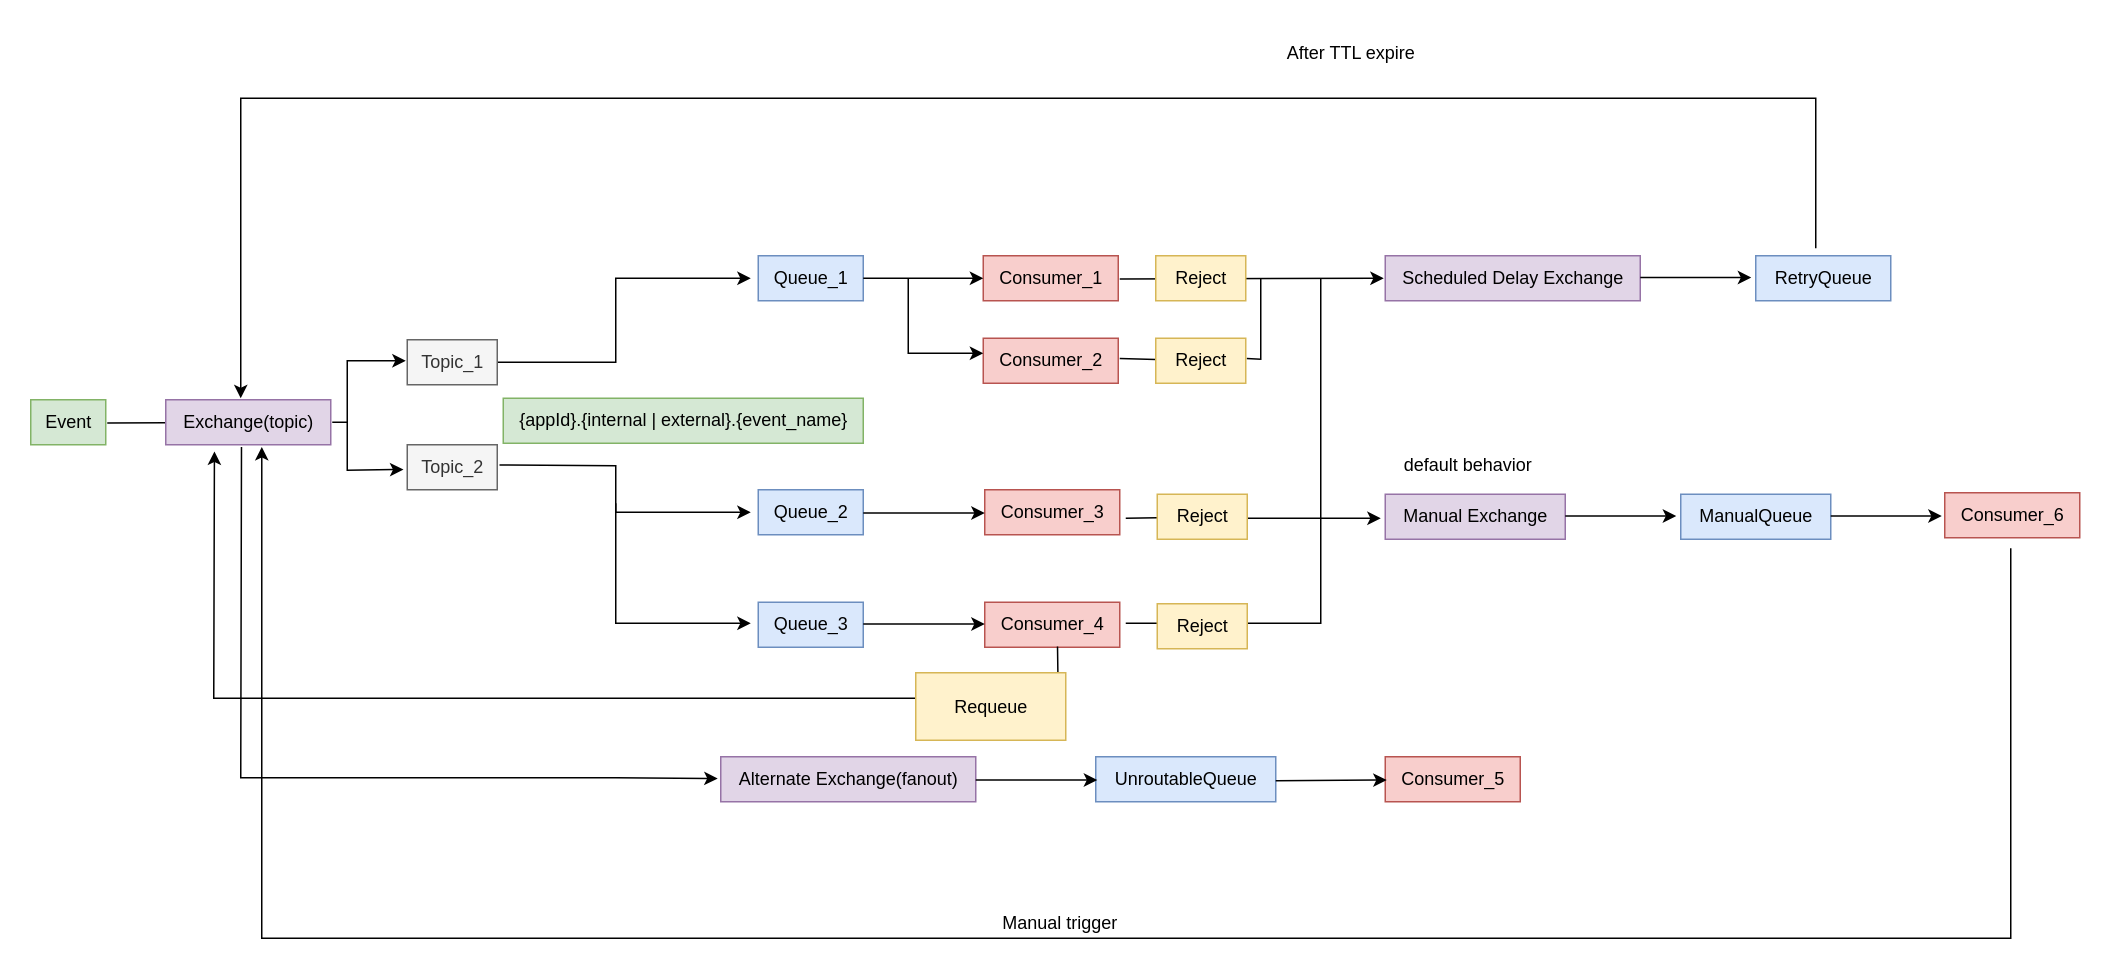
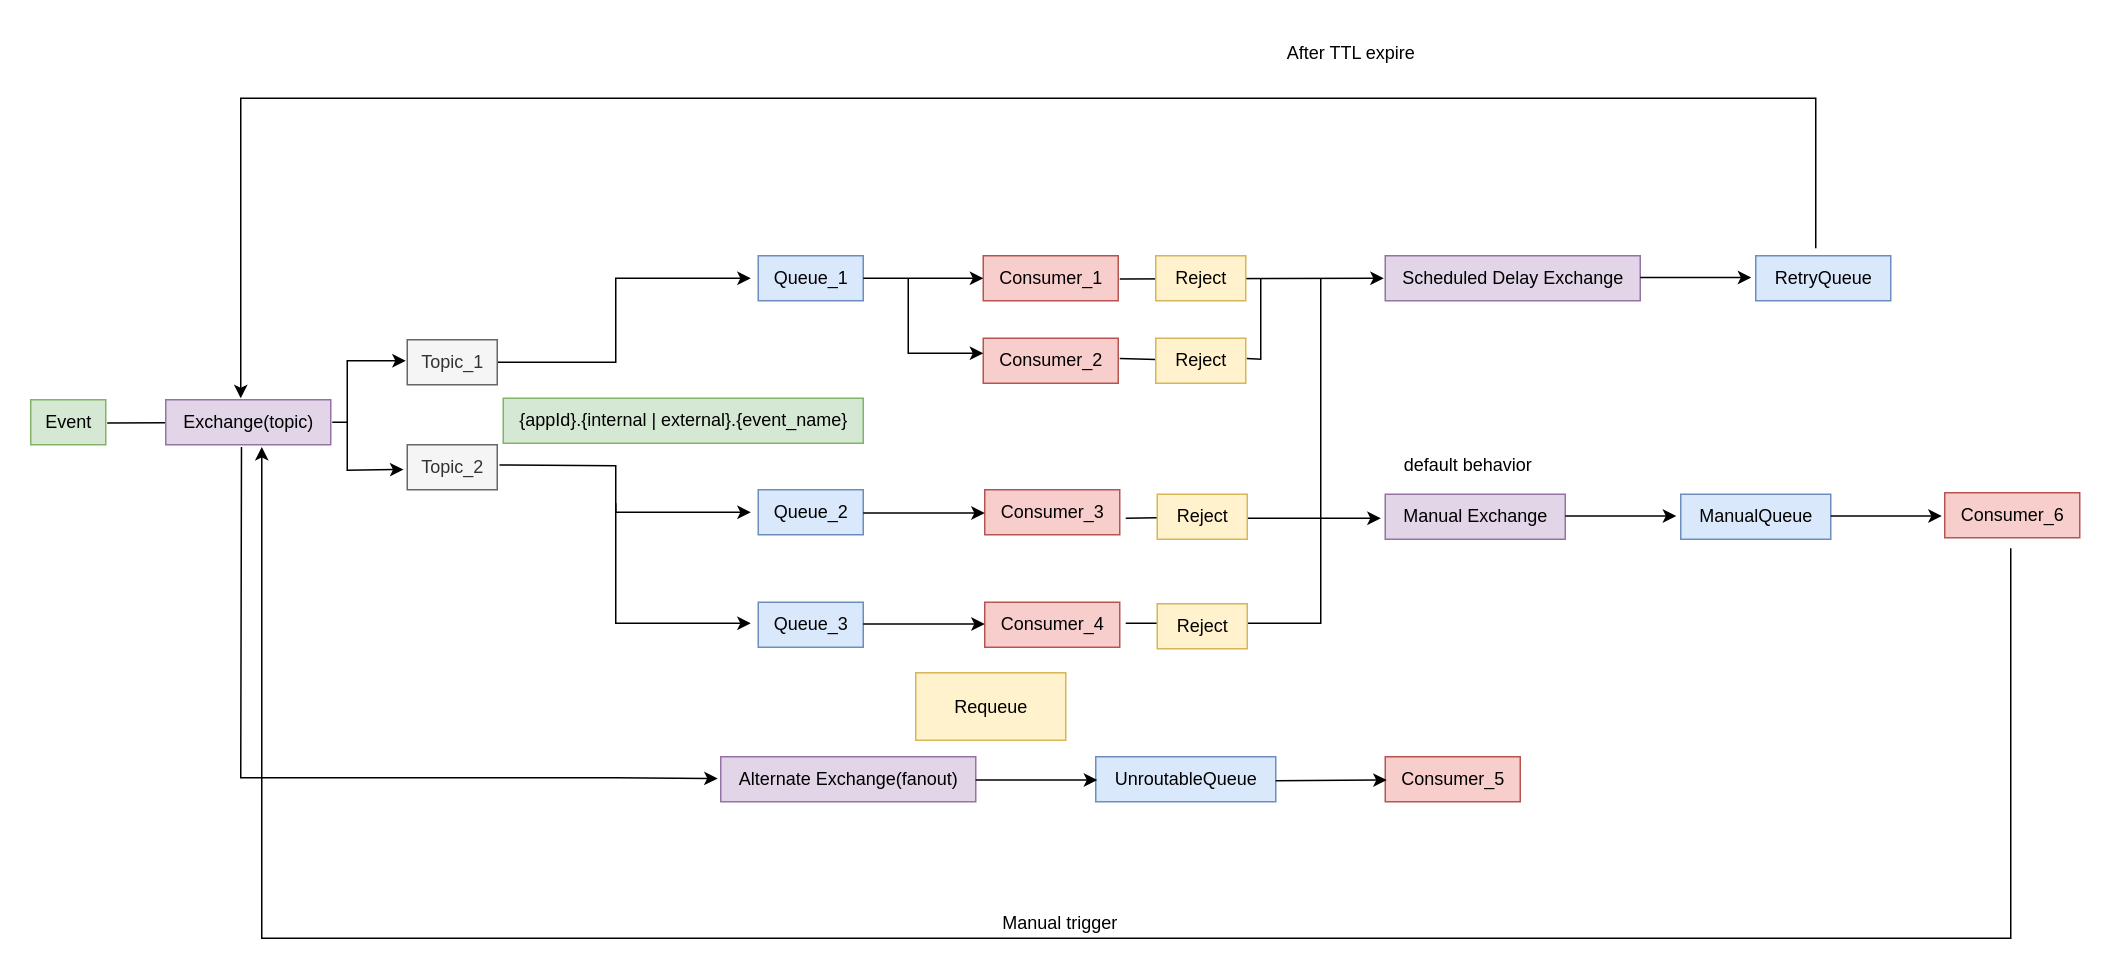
(447, 698) -> none
